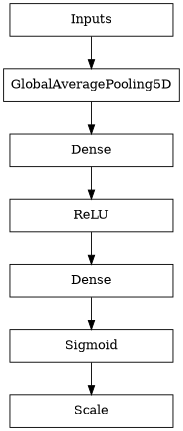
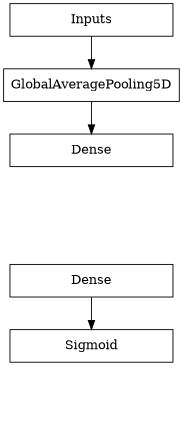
(91, 216) -> none
(91, 411) -> none
